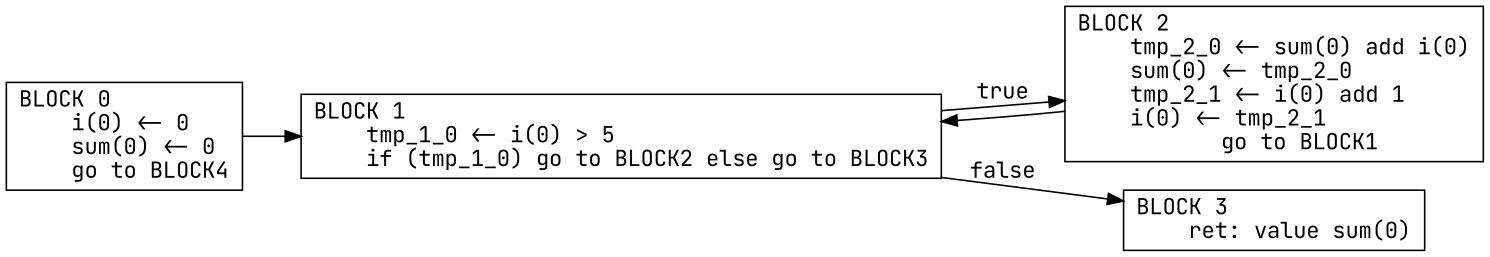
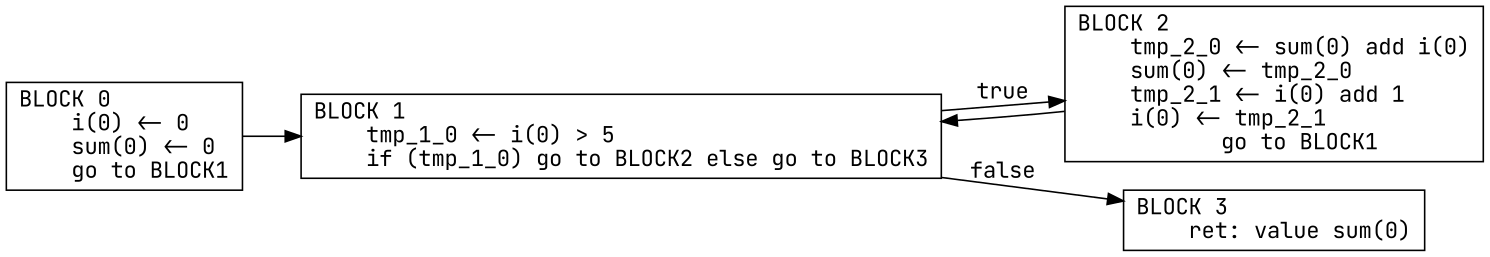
(124, 136) -> (124, 136)
